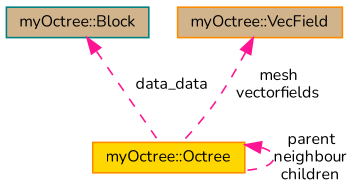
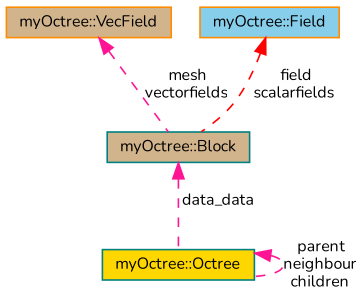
none -> (270, 22)
(217, 99) -> (139, 92)
(169, 158) -> (178, 265)
